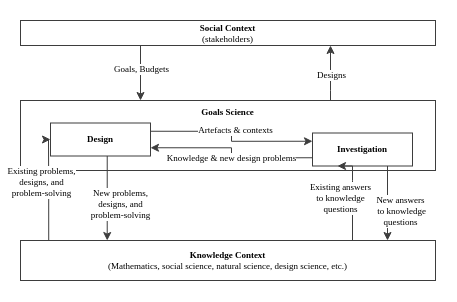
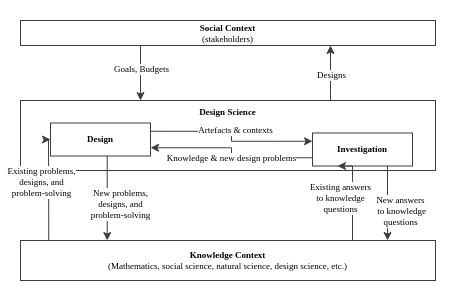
(228, 113) -> (228, 113)
